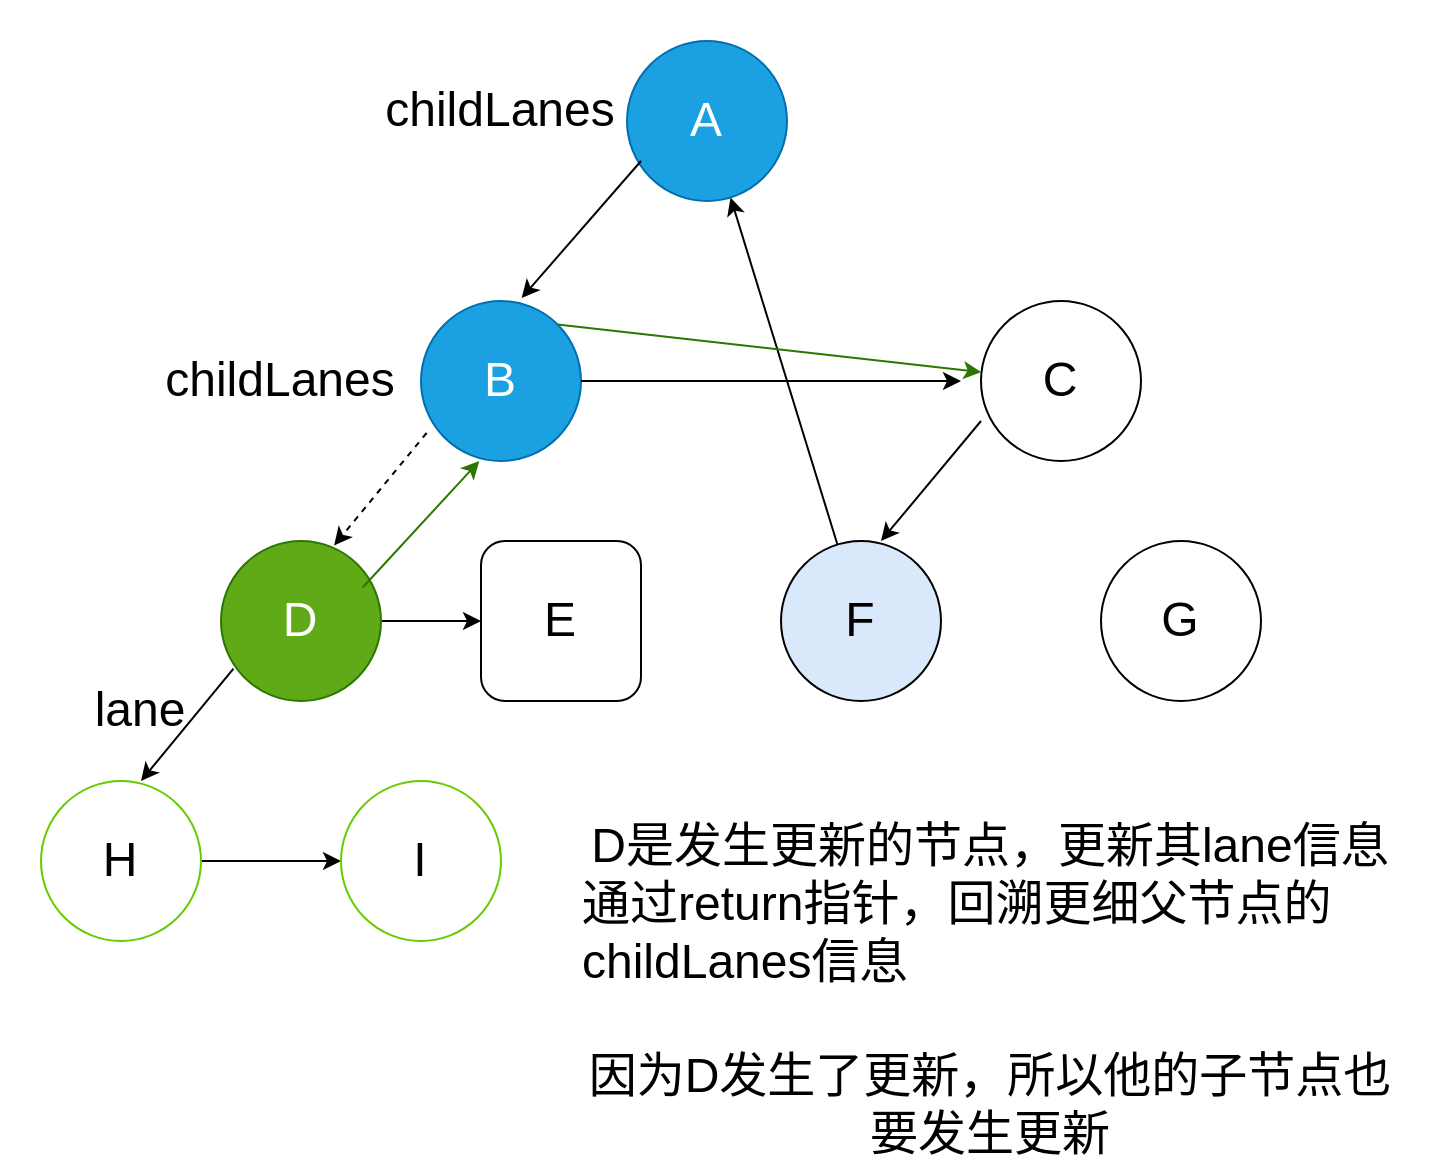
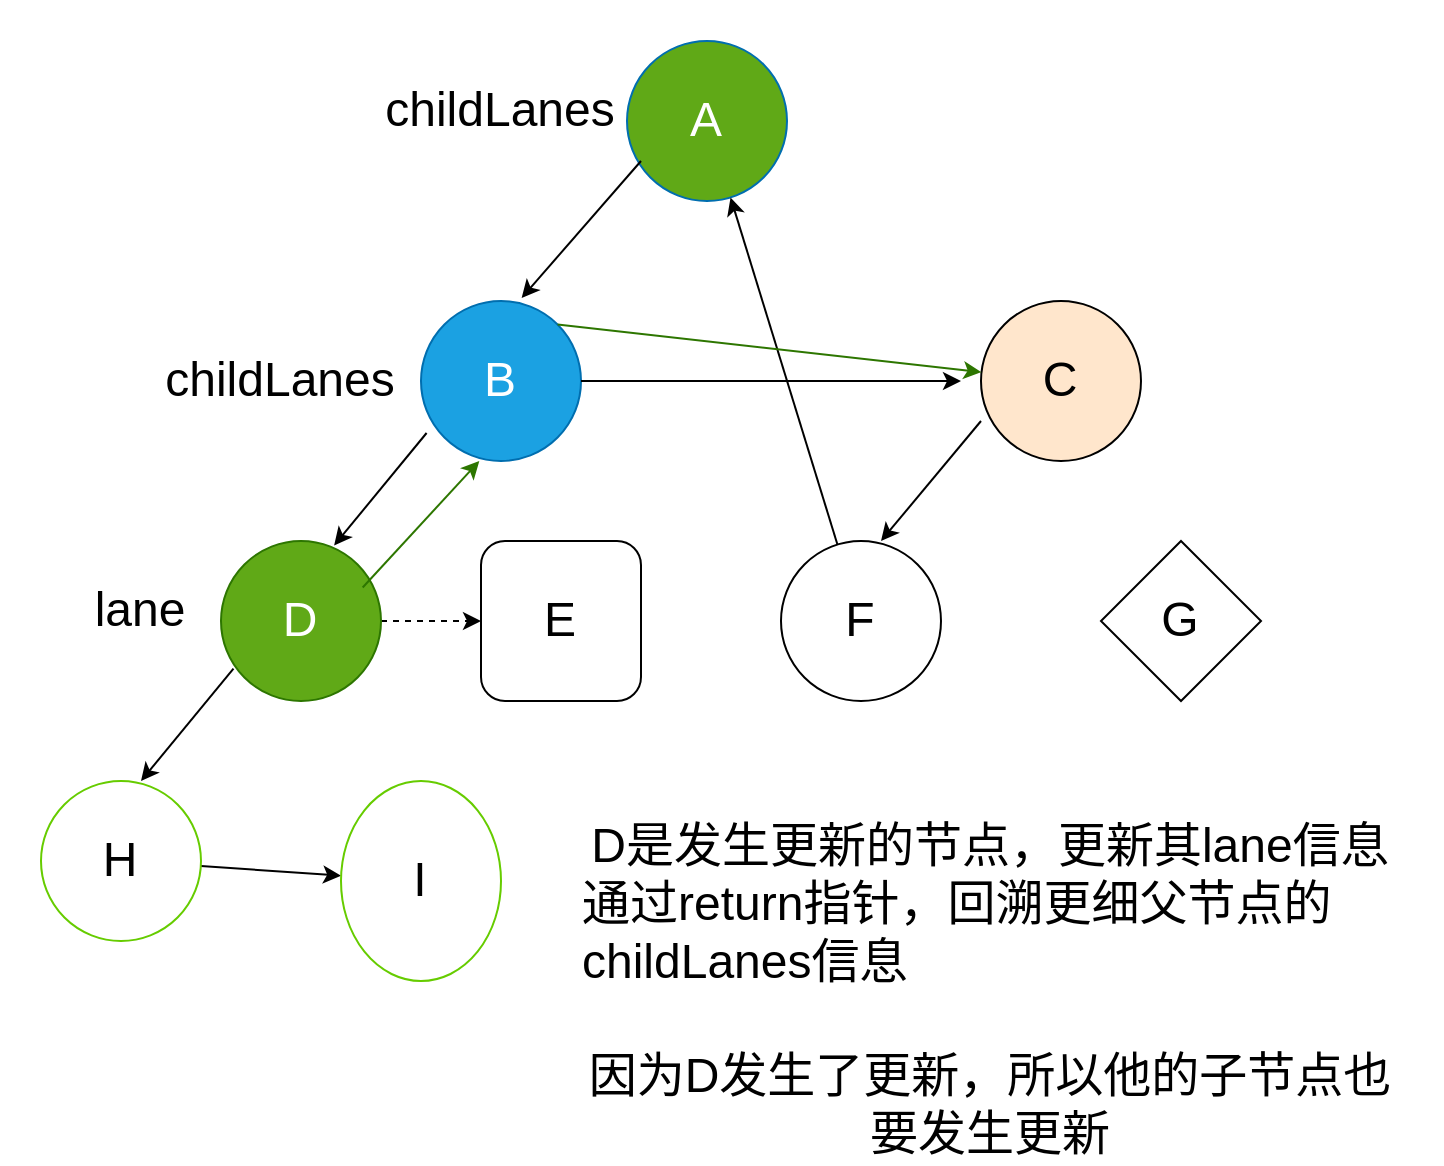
(707, 121) -> (707, 121)
(1061, 381) -> (1061, 381)
(383, 486) -> (383, 486)
(425, 621) -> (425, 621)
(861, 621) -> (861, 621)
(1181, 621) -> (1181, 621)
(141, 711) -> (141, 611)
(421, 861) -> (421, 881)
